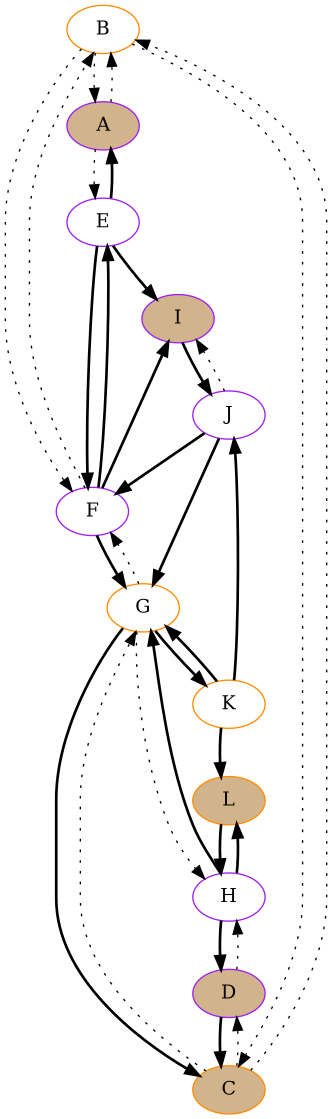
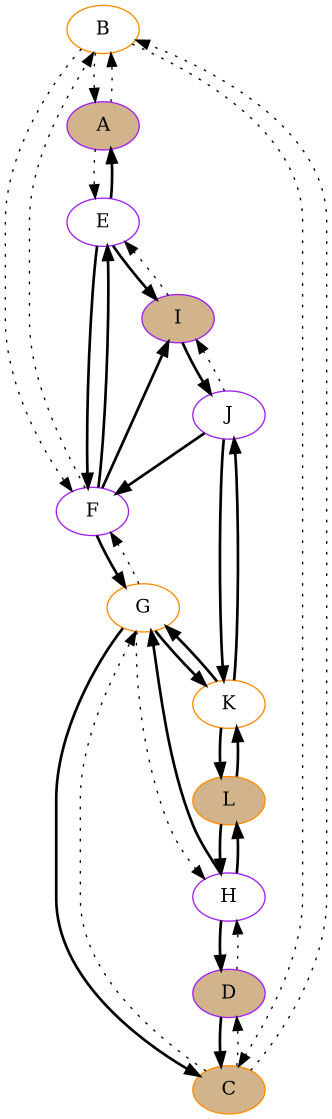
none -> (152, 273)
(189, 505) -> (220, 553)
none -> (238, 759)
